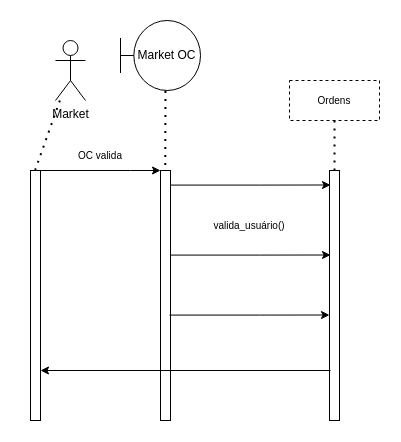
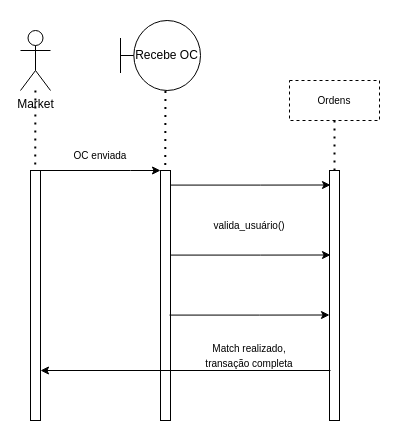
(167, 56) -> (167, 56)
(71, 71) -> (36, 61)
(101, 156) -> (101, 156)
none -> (250, 356)
